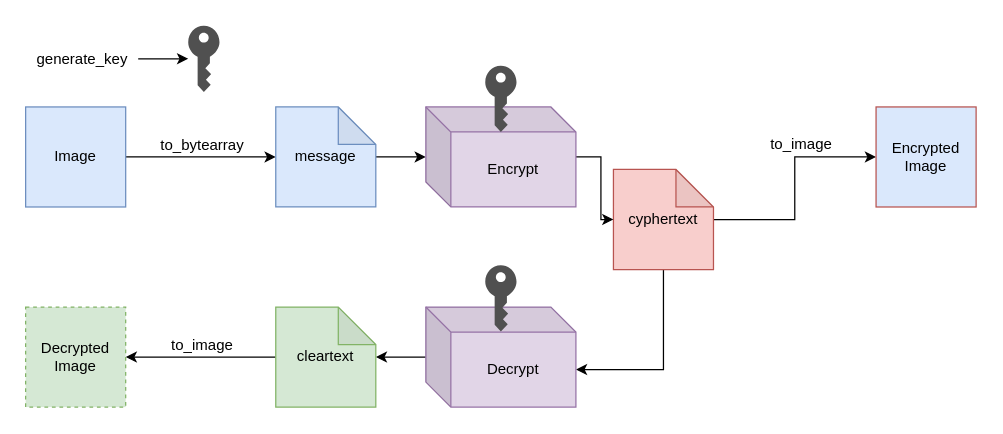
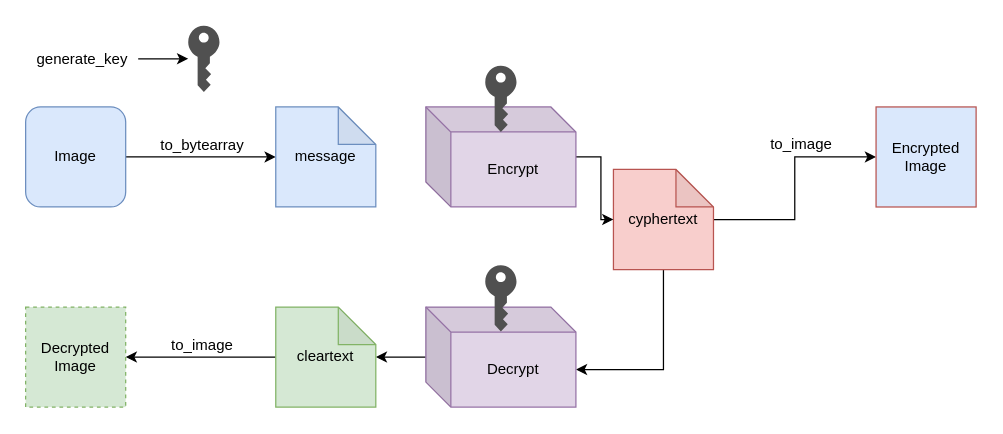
(76, 157) -> (76, 157)
(397, 157) -> none
